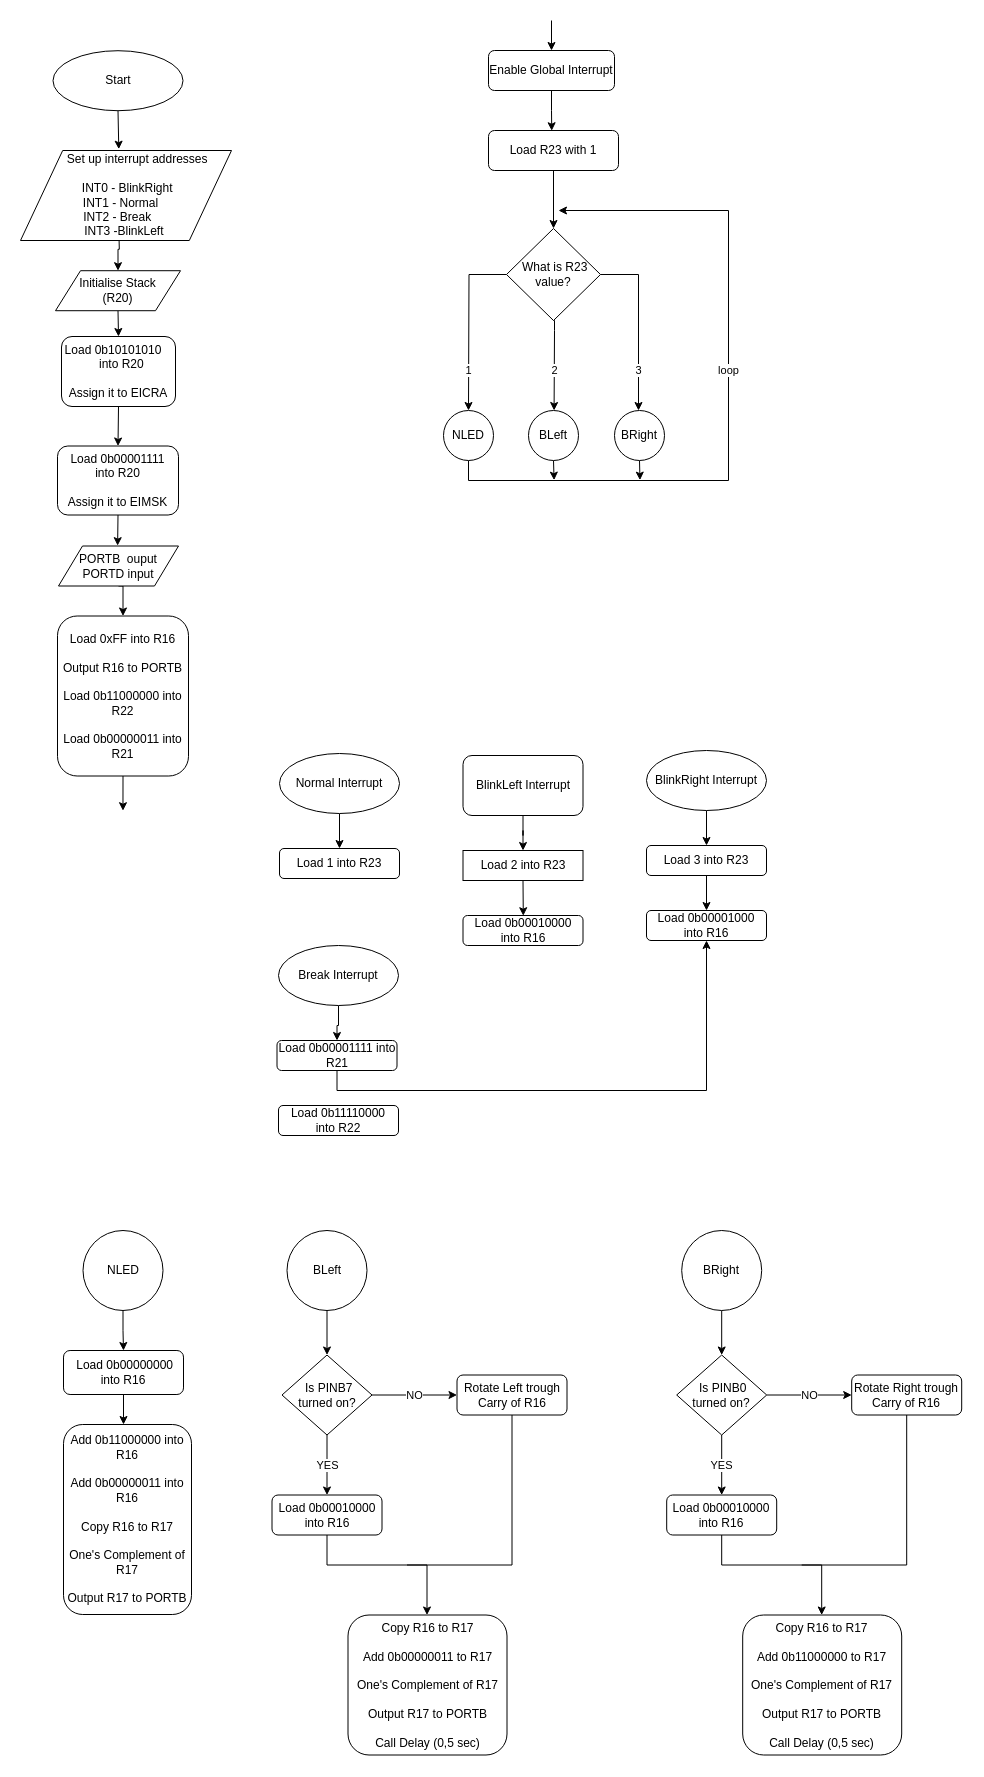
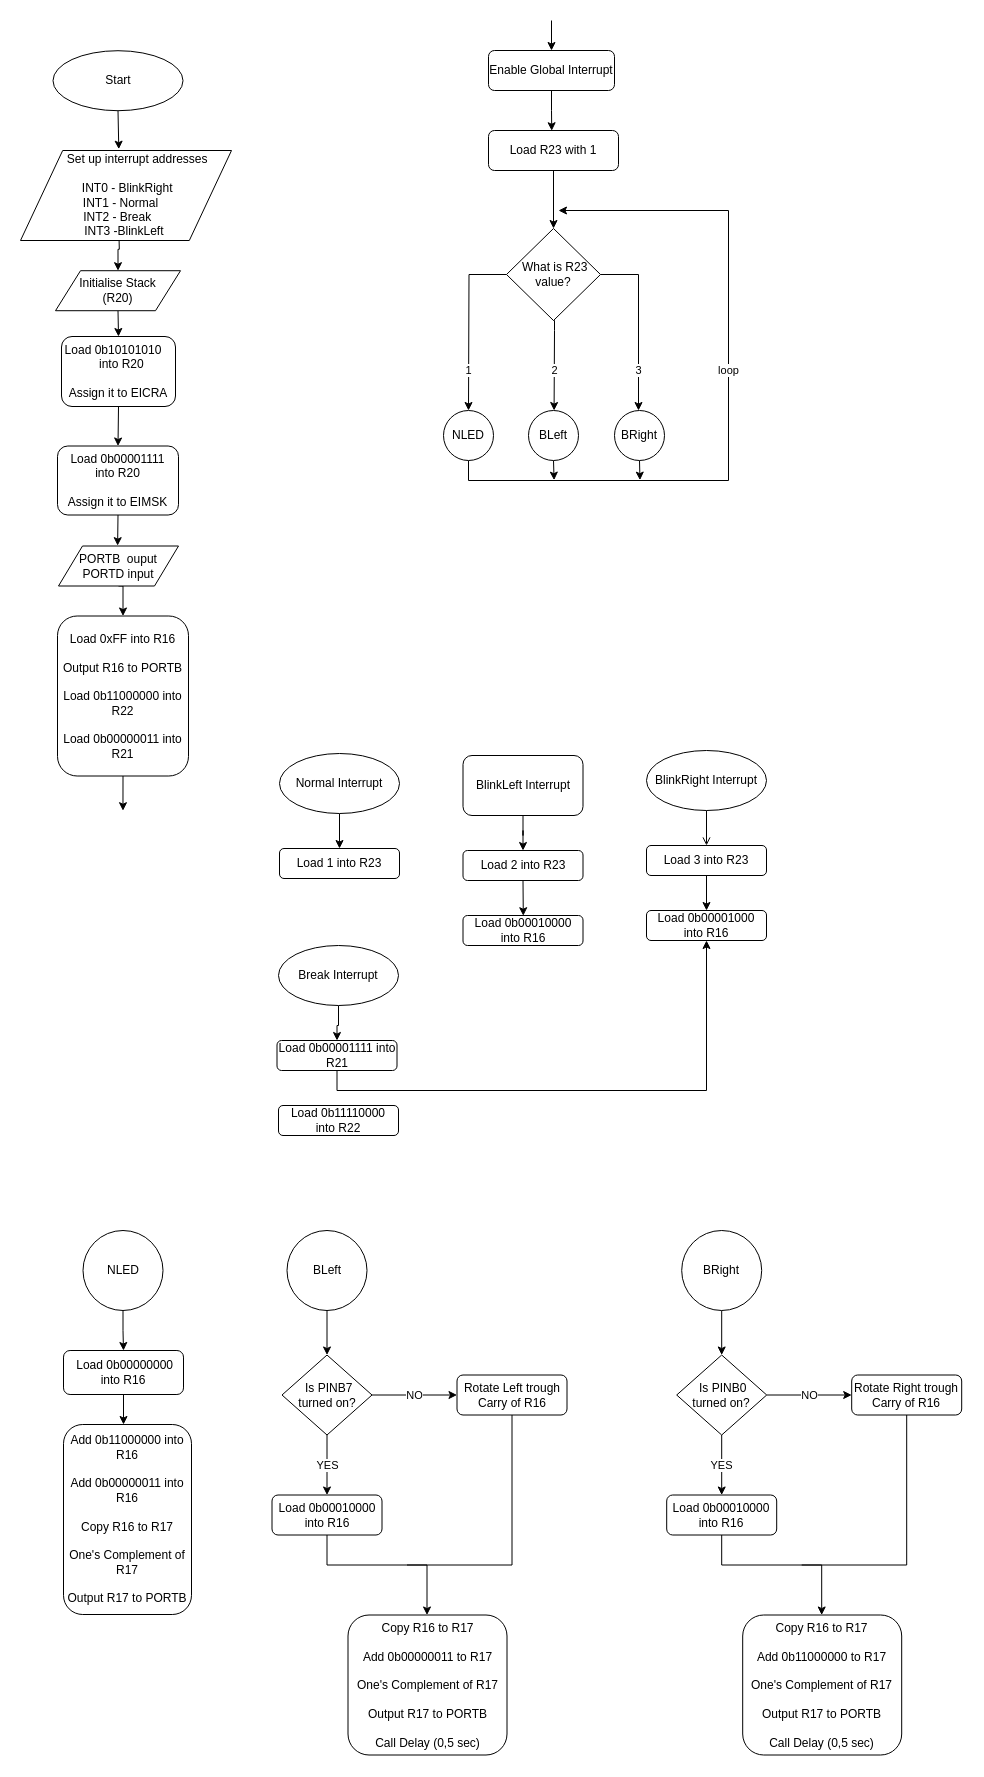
(707, 837) -> (707, 839)
(523, 866) -> (523, 866)
